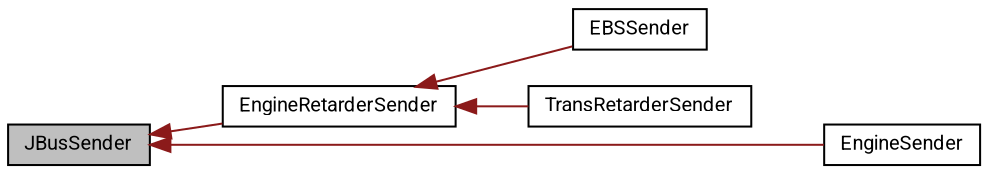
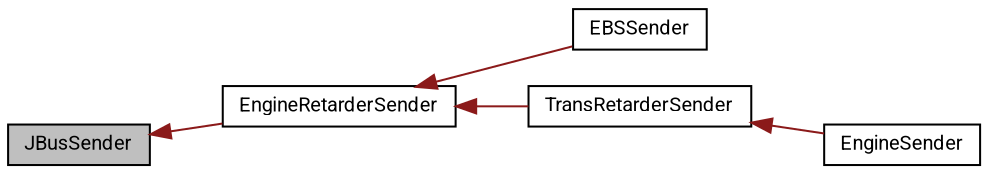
(497, 145) -> (798, 130)
